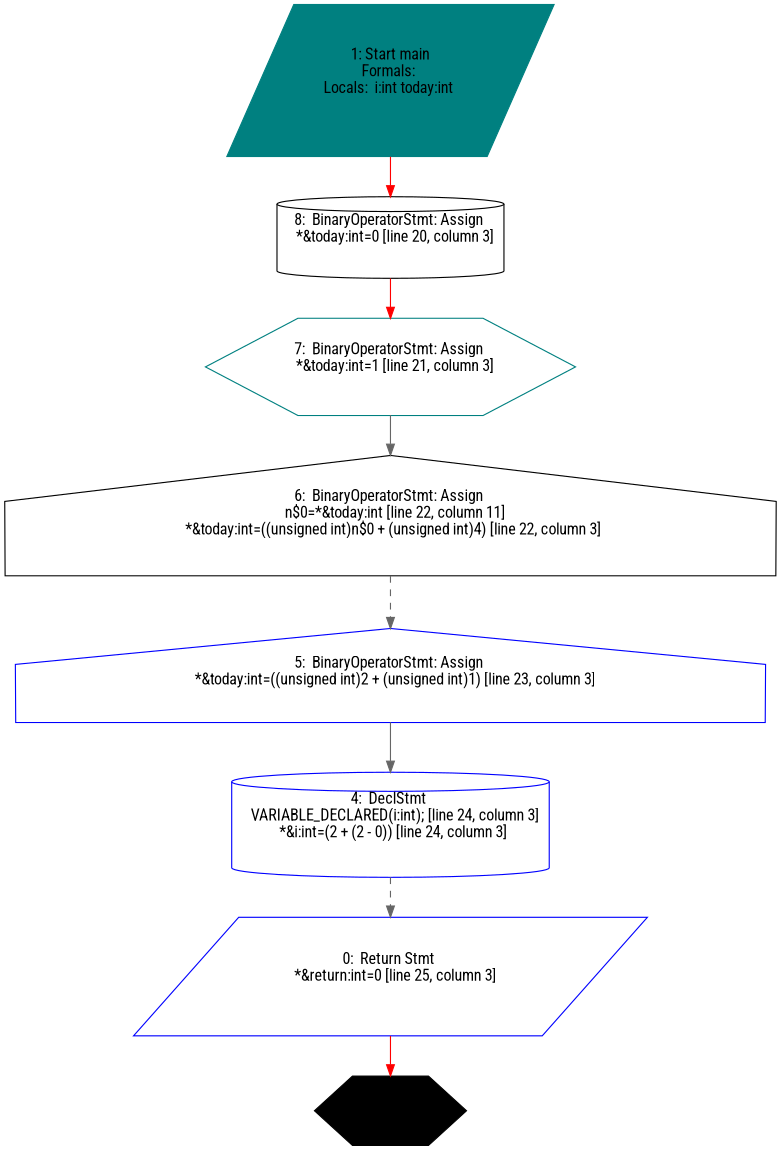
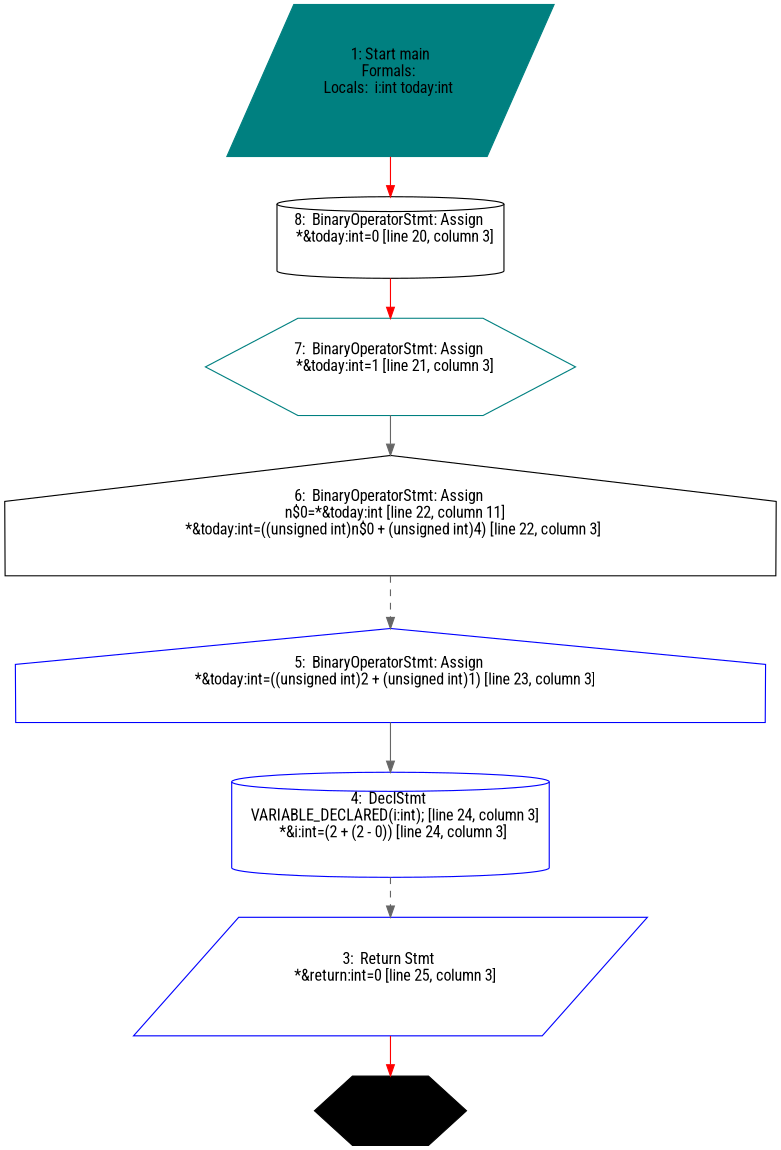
(390, 977) -> (390, 977)
